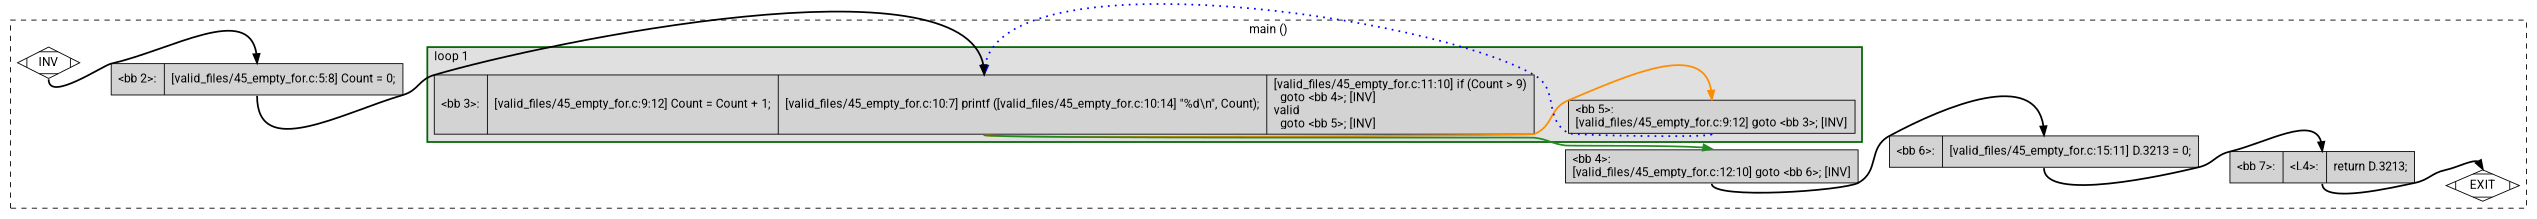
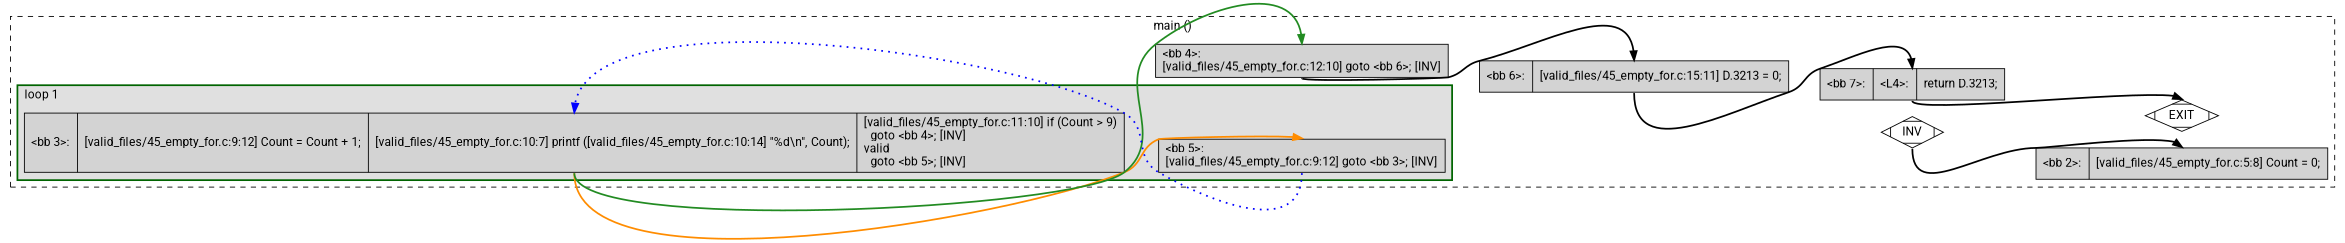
(612, 36) -> none
